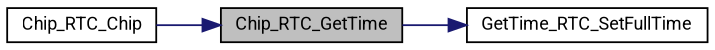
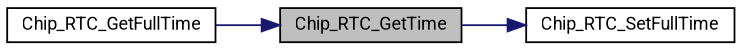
(82, 25) -> (111, 25)
(587, 25) -> (630, 25)
